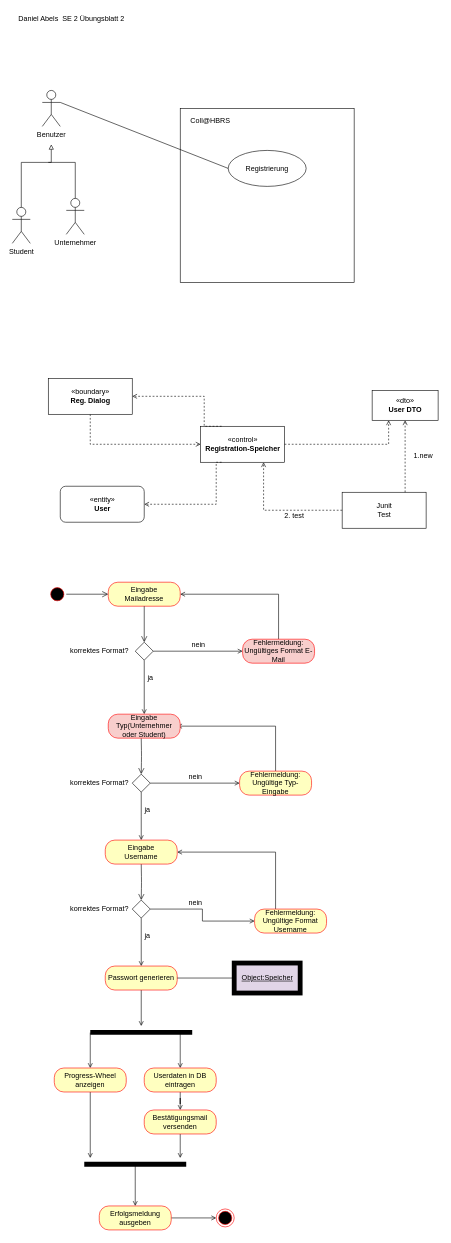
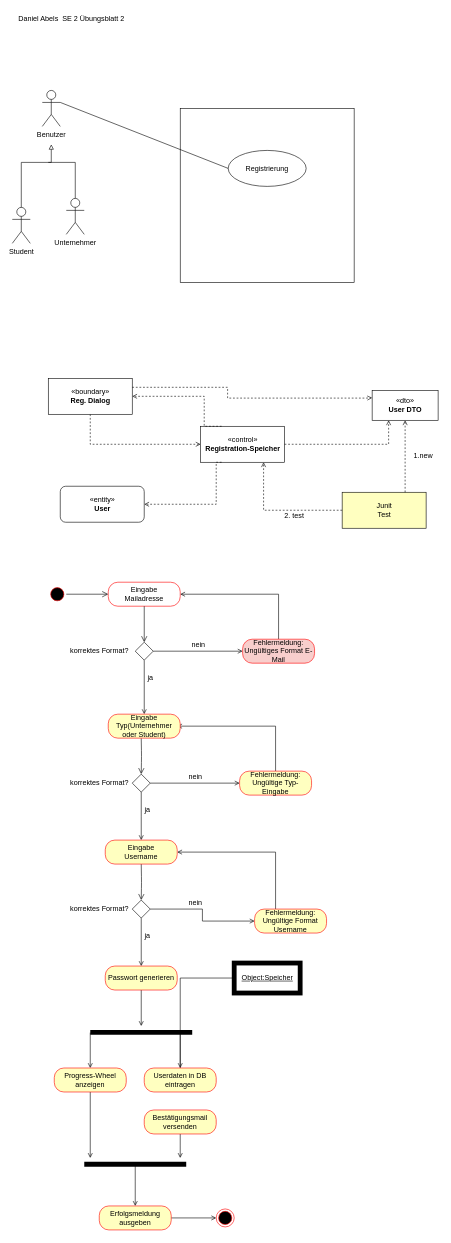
(210, 120) -> none
none -> (246, 398)
(384, 510) -> (384, 510)
(144, 594) -> (144, 594)
(144, 726) -> (144, 726)
(180, 978) -> (180, 1003)
(267, 978) -> (267, 978)
(180, 1102) -> none
